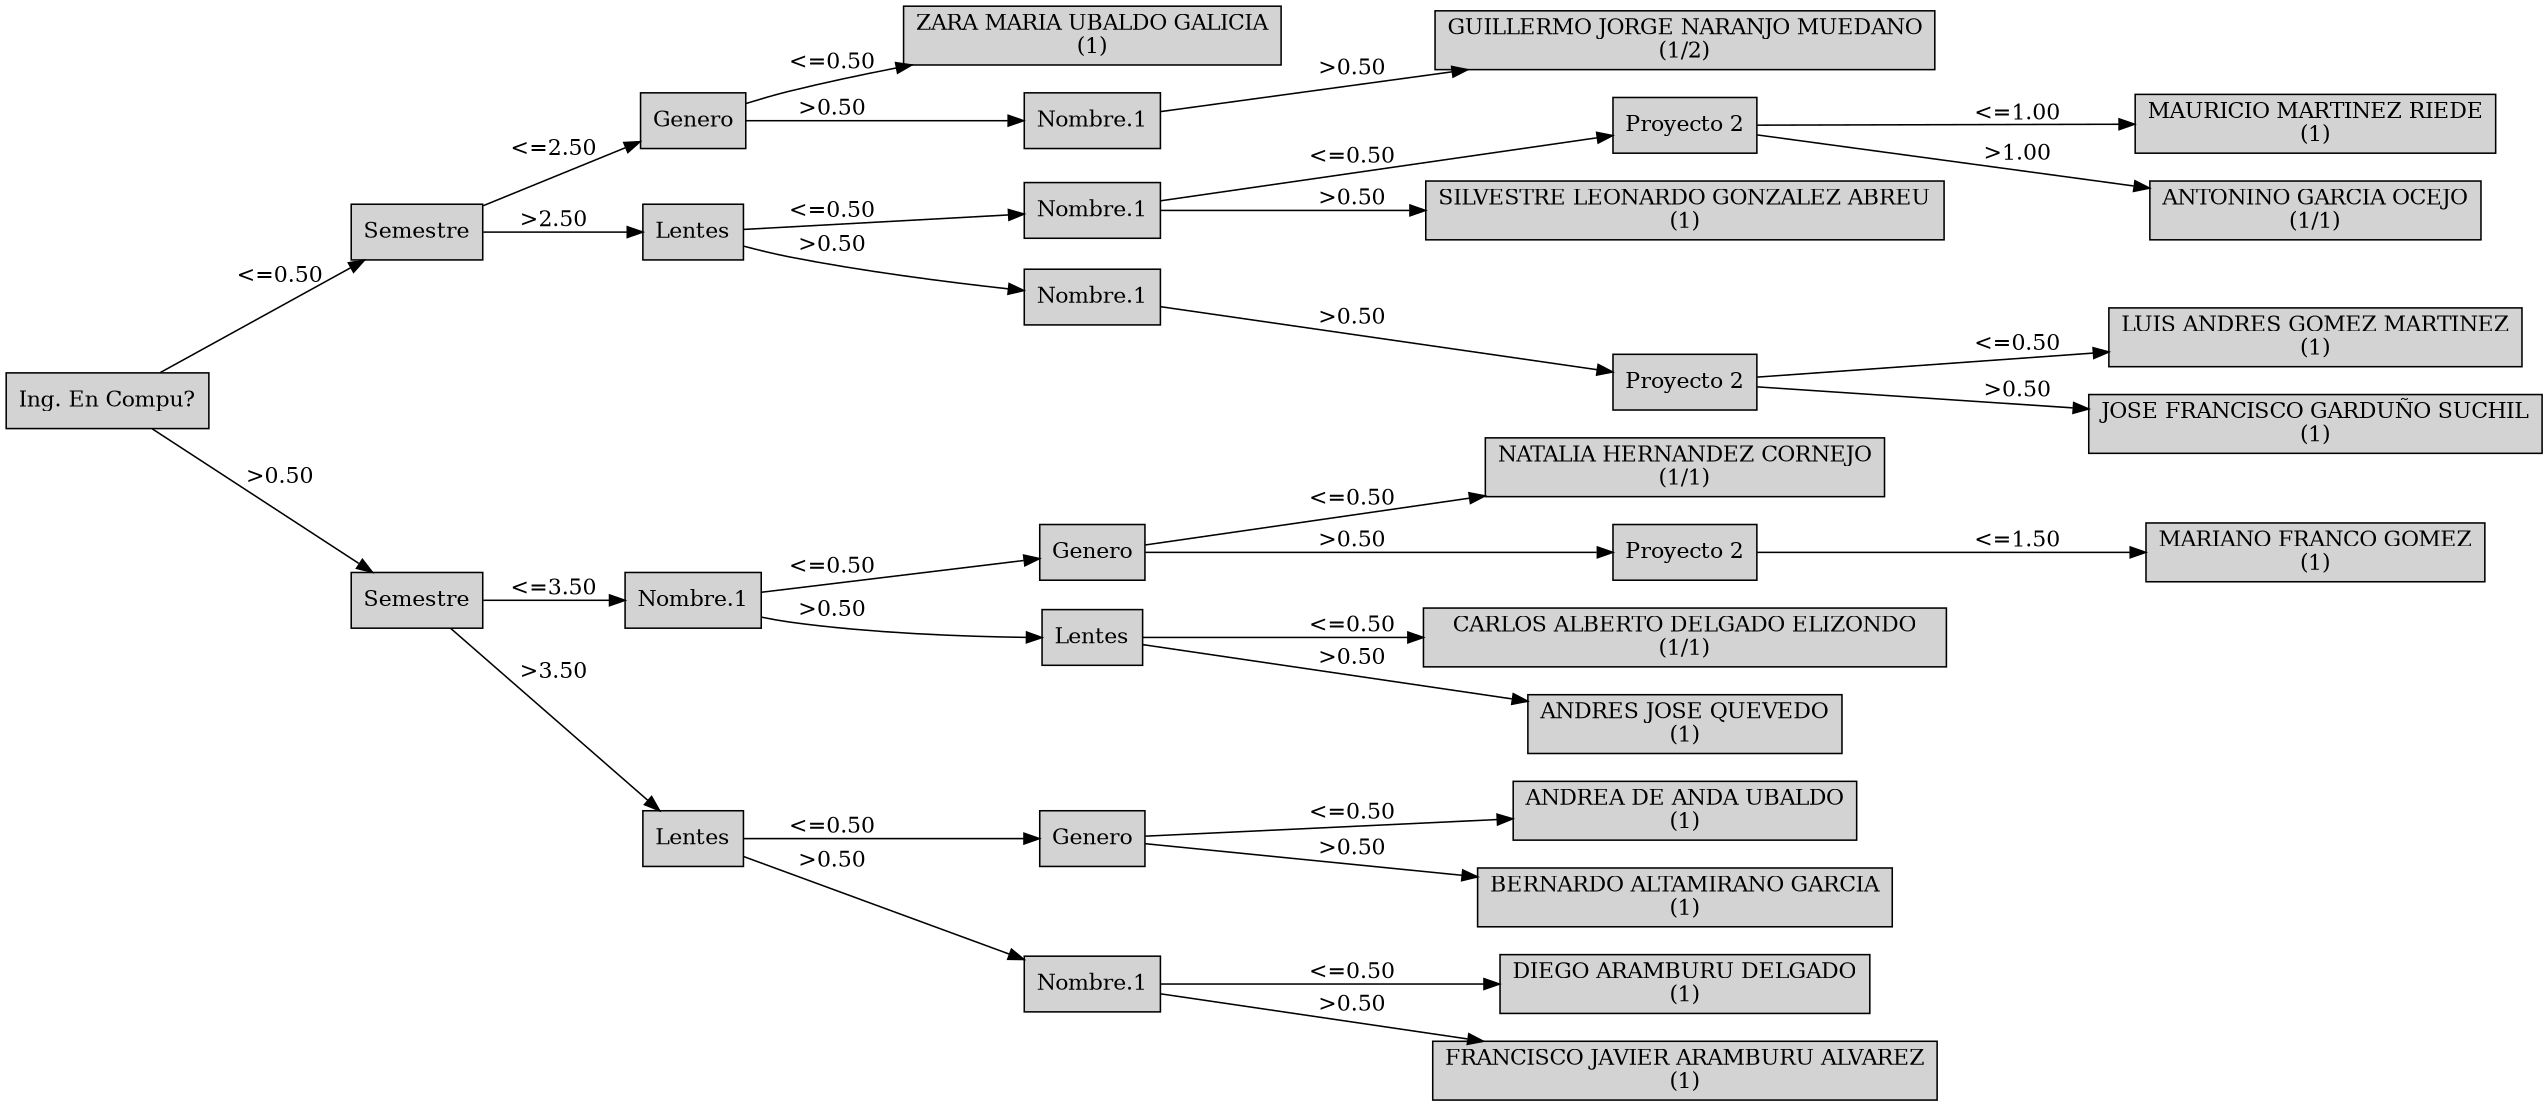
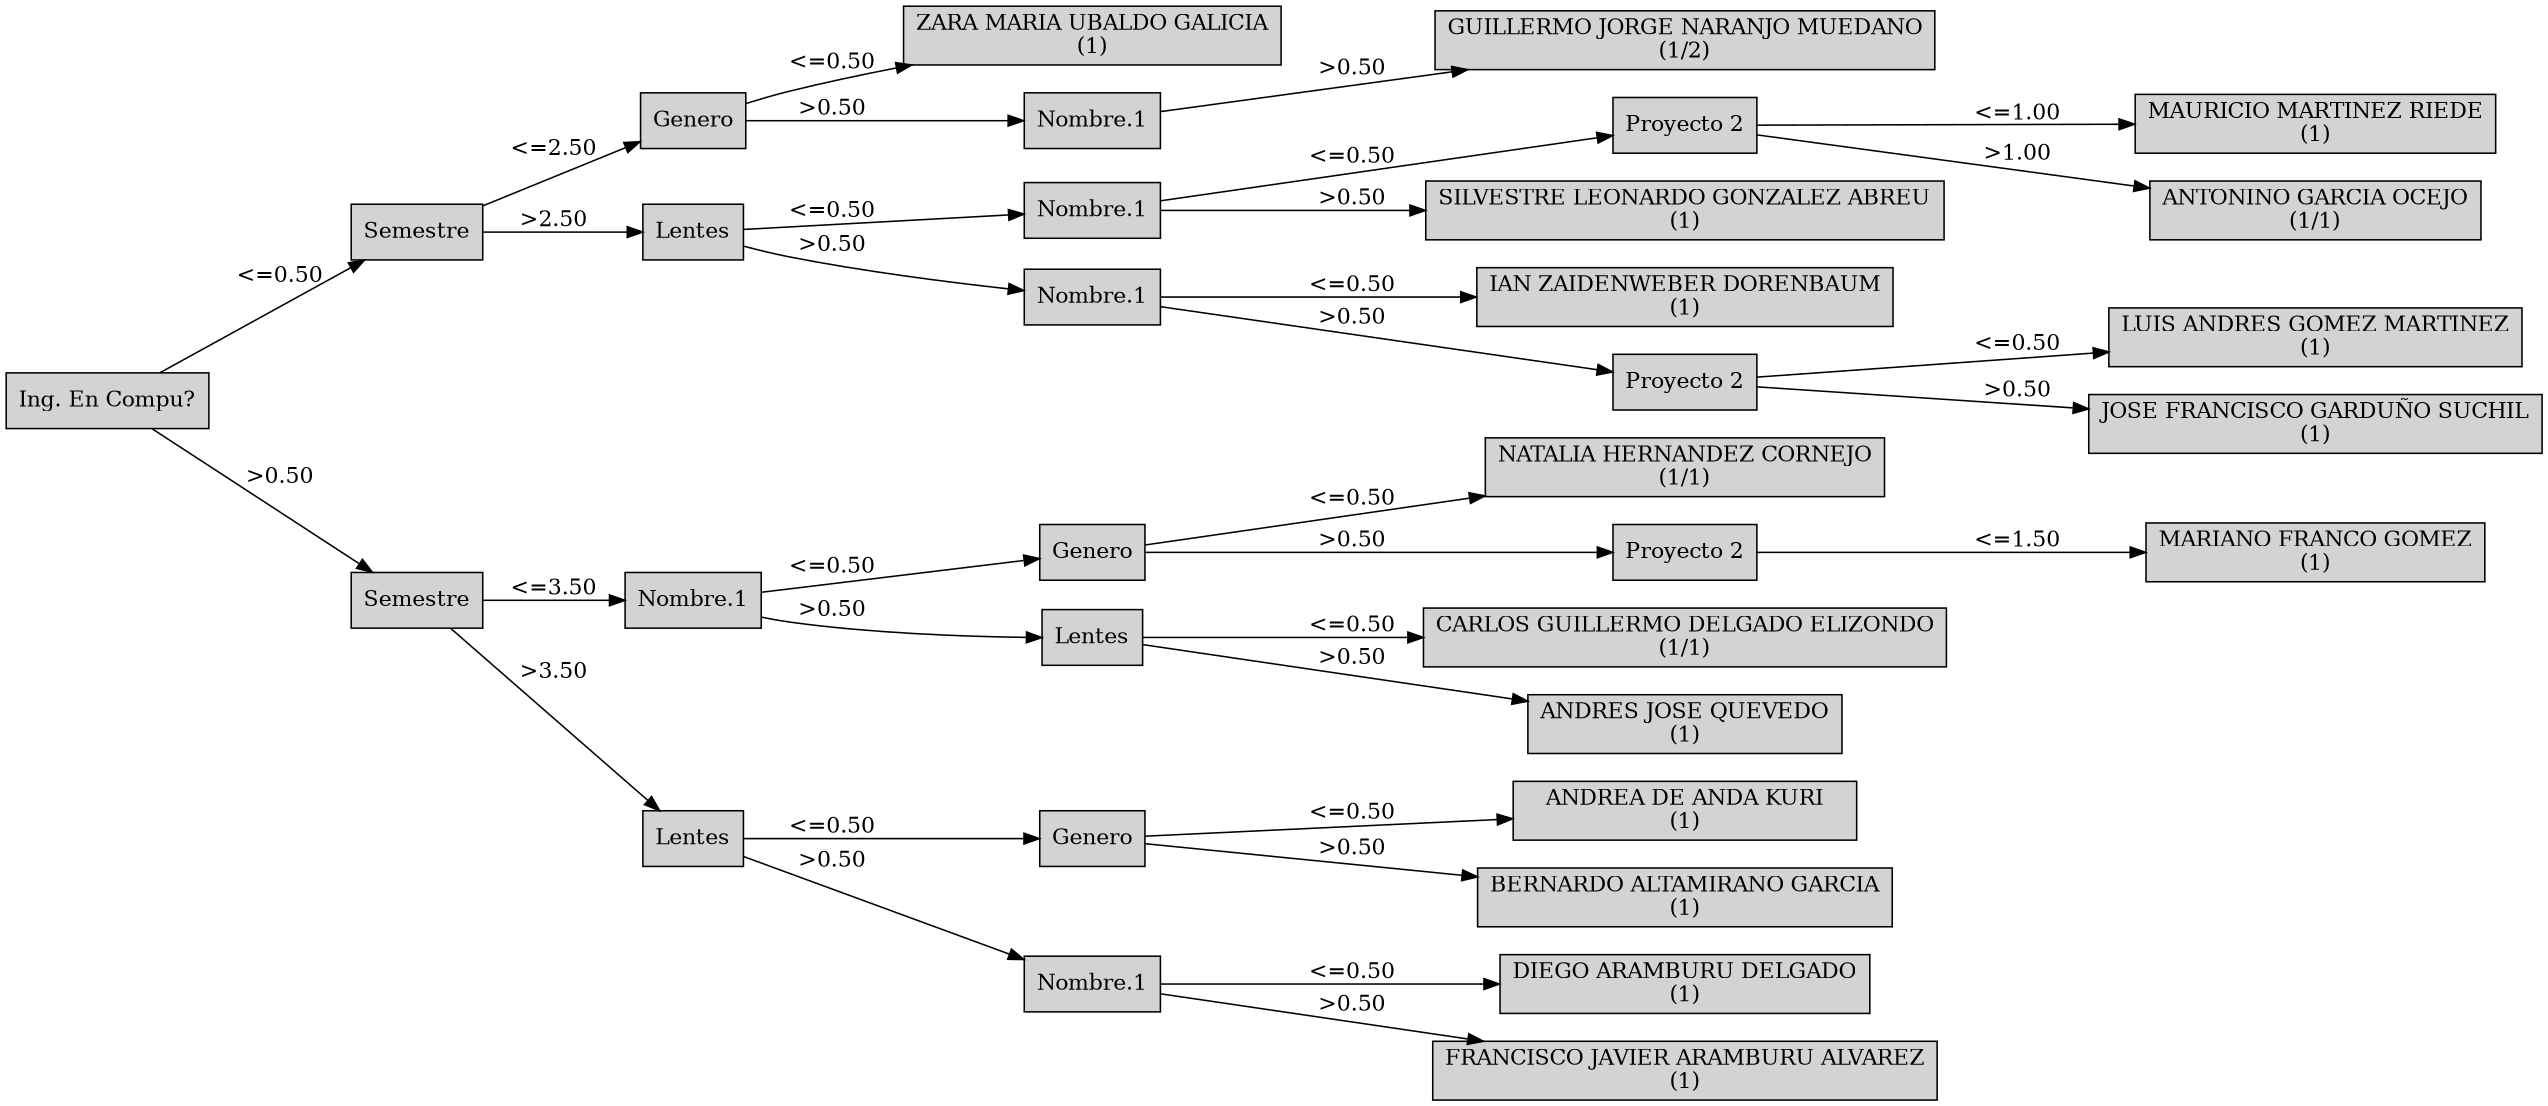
none -> (1685, 297)
(1685, 637) -> (1685, 637)
(1685, 811) -> (1685, 811)
